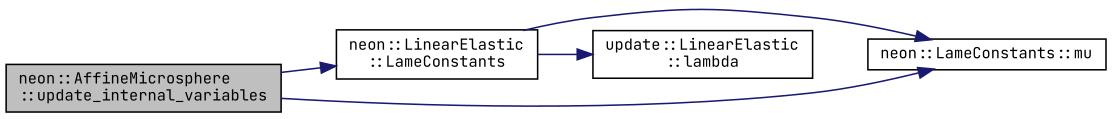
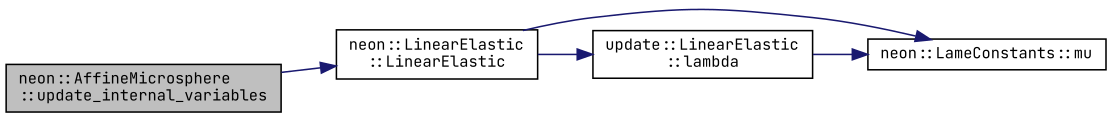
(437, 54) -> (437, 54)
(601, 105) -> (833, 54)
